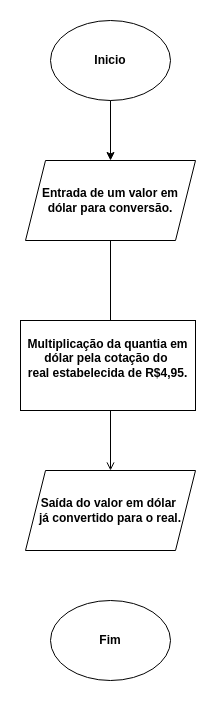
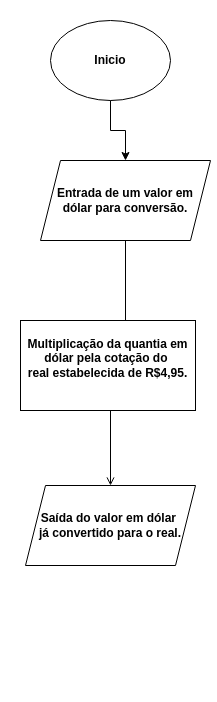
(111, 201) -> (126, 201)
(111, 511) -> (111, 526)
(111, 641) -> none
